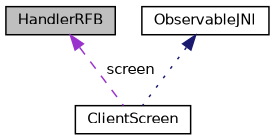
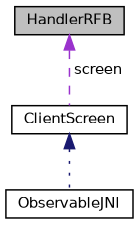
(164, 76) -> (69, 169)
